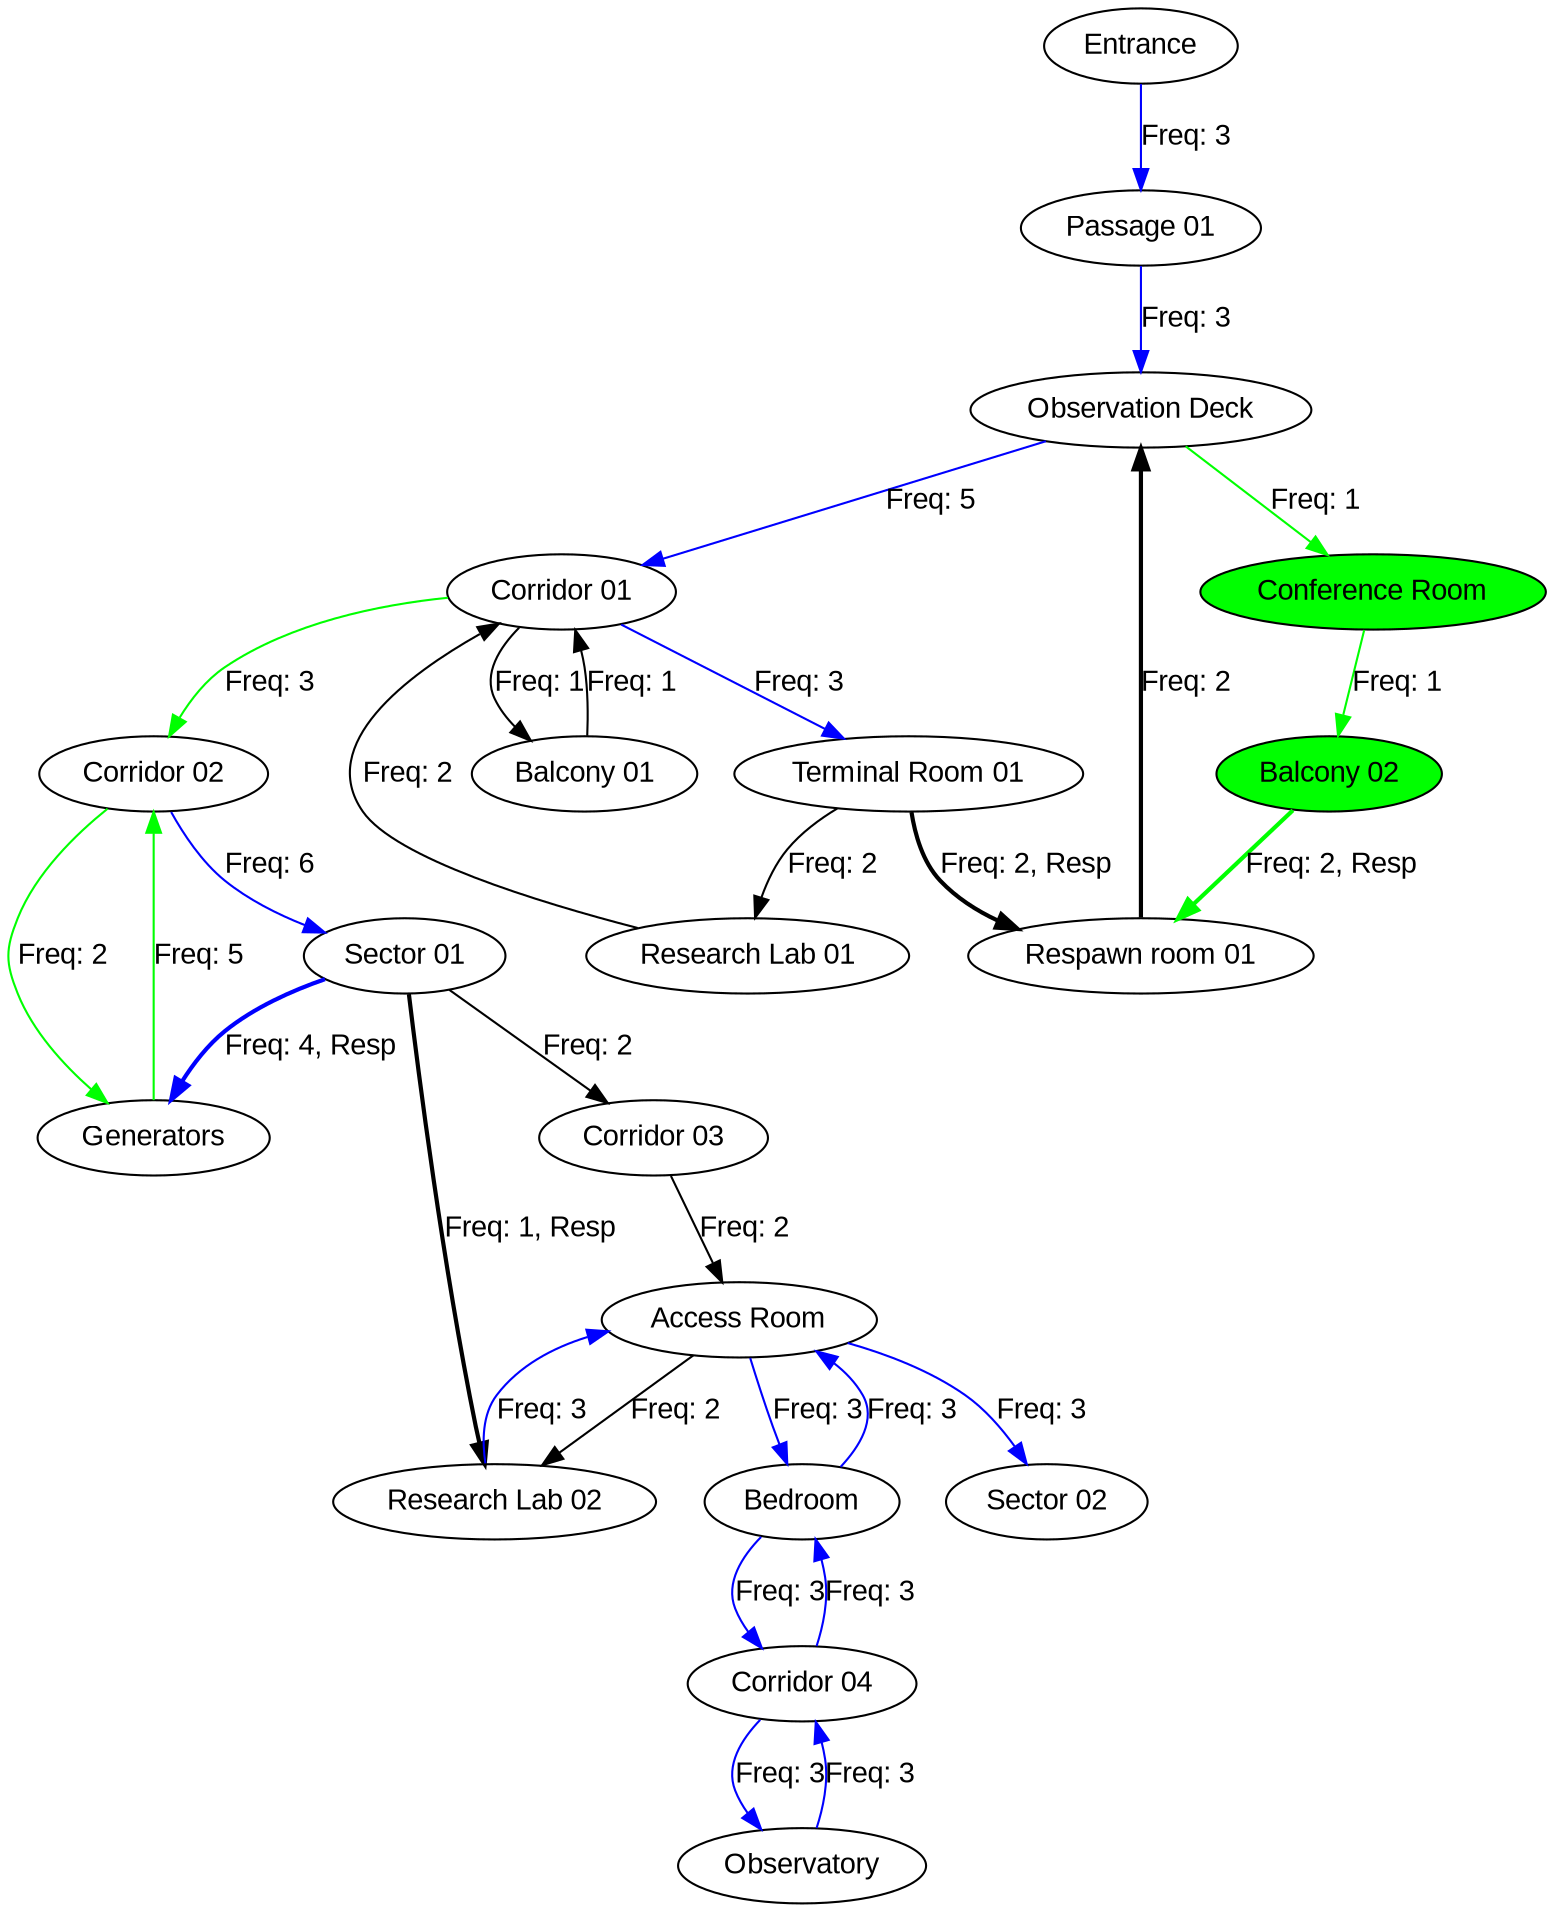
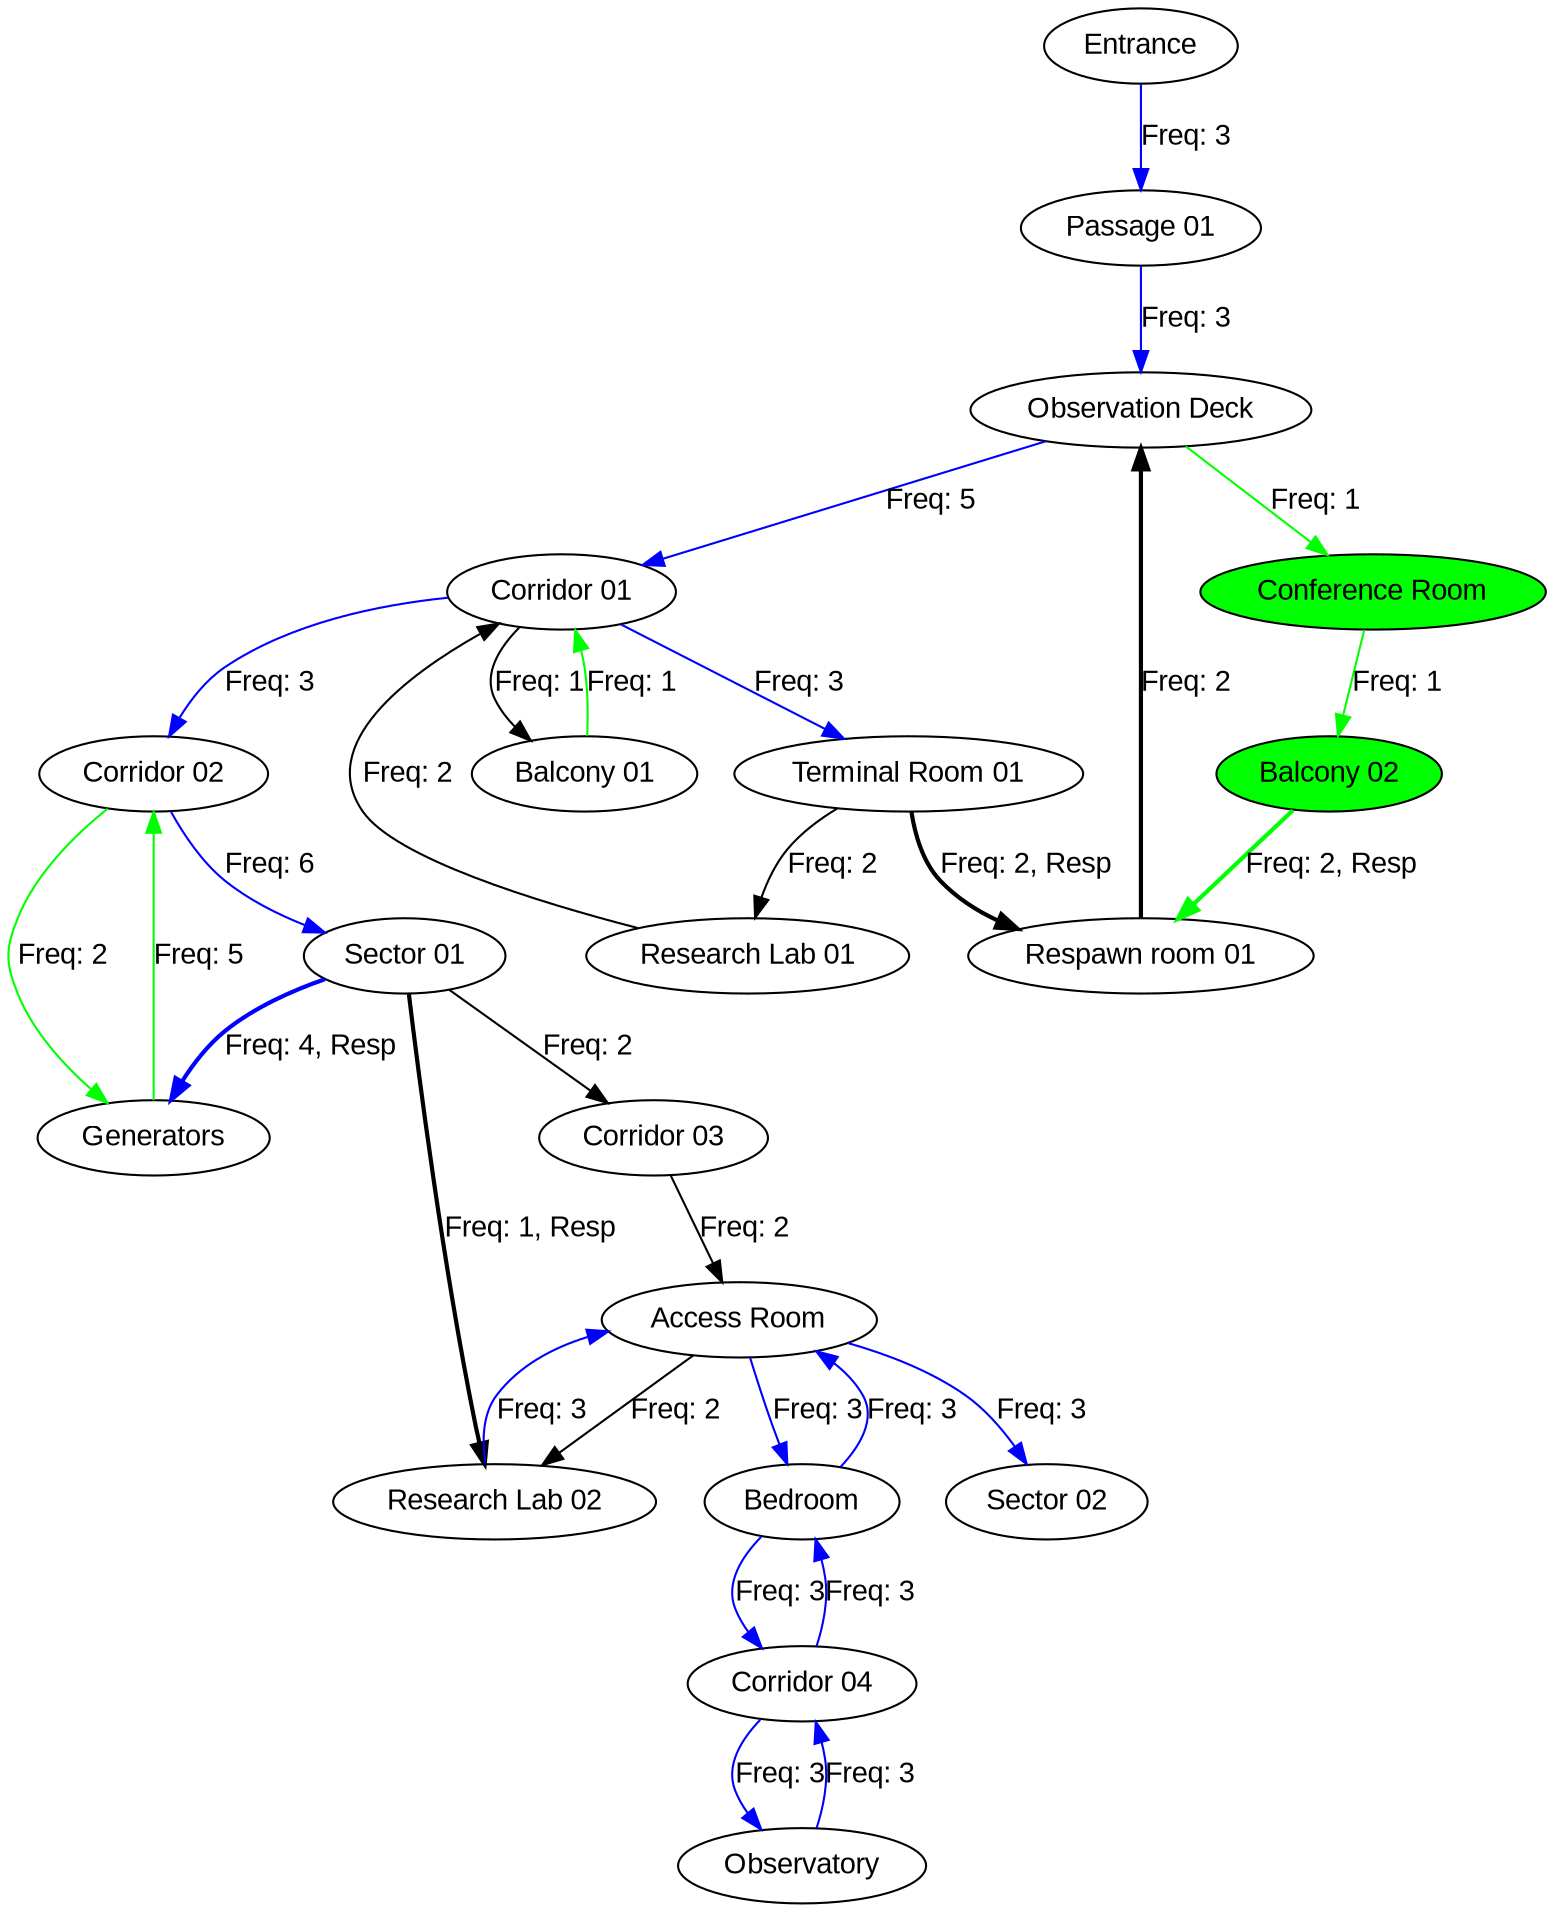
(300, 630) -> (300, 630)
(587, 693) -> (587, 693)
